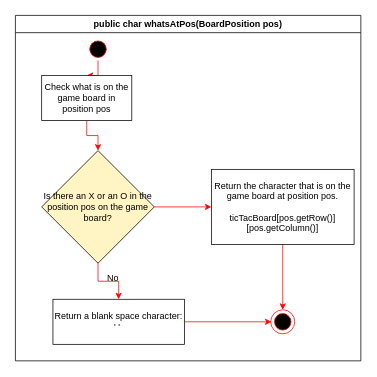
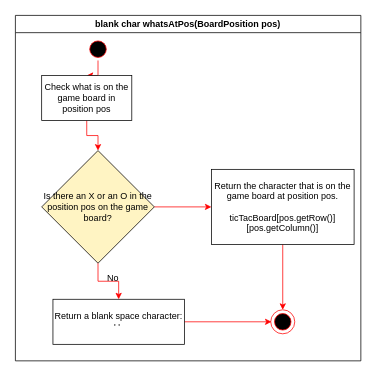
(188, 24) -> (188, 24)
